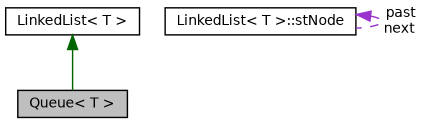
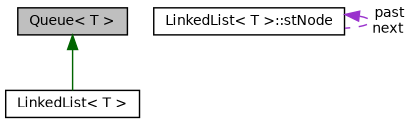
(73, 70) -> (73, 70)
